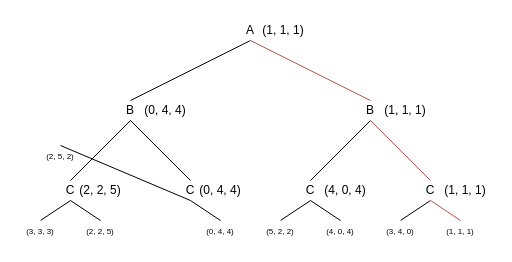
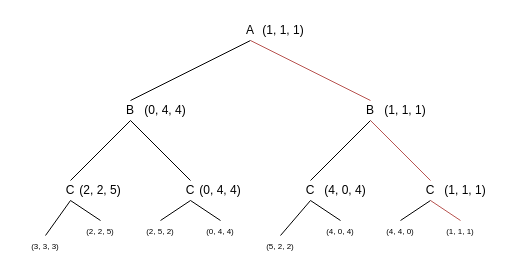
(61, 156) -> (161, 231)
(41, 231) -> (46, 246)
(281, 231) -> (281, 246)
(401, 231) -> (401, 231)
